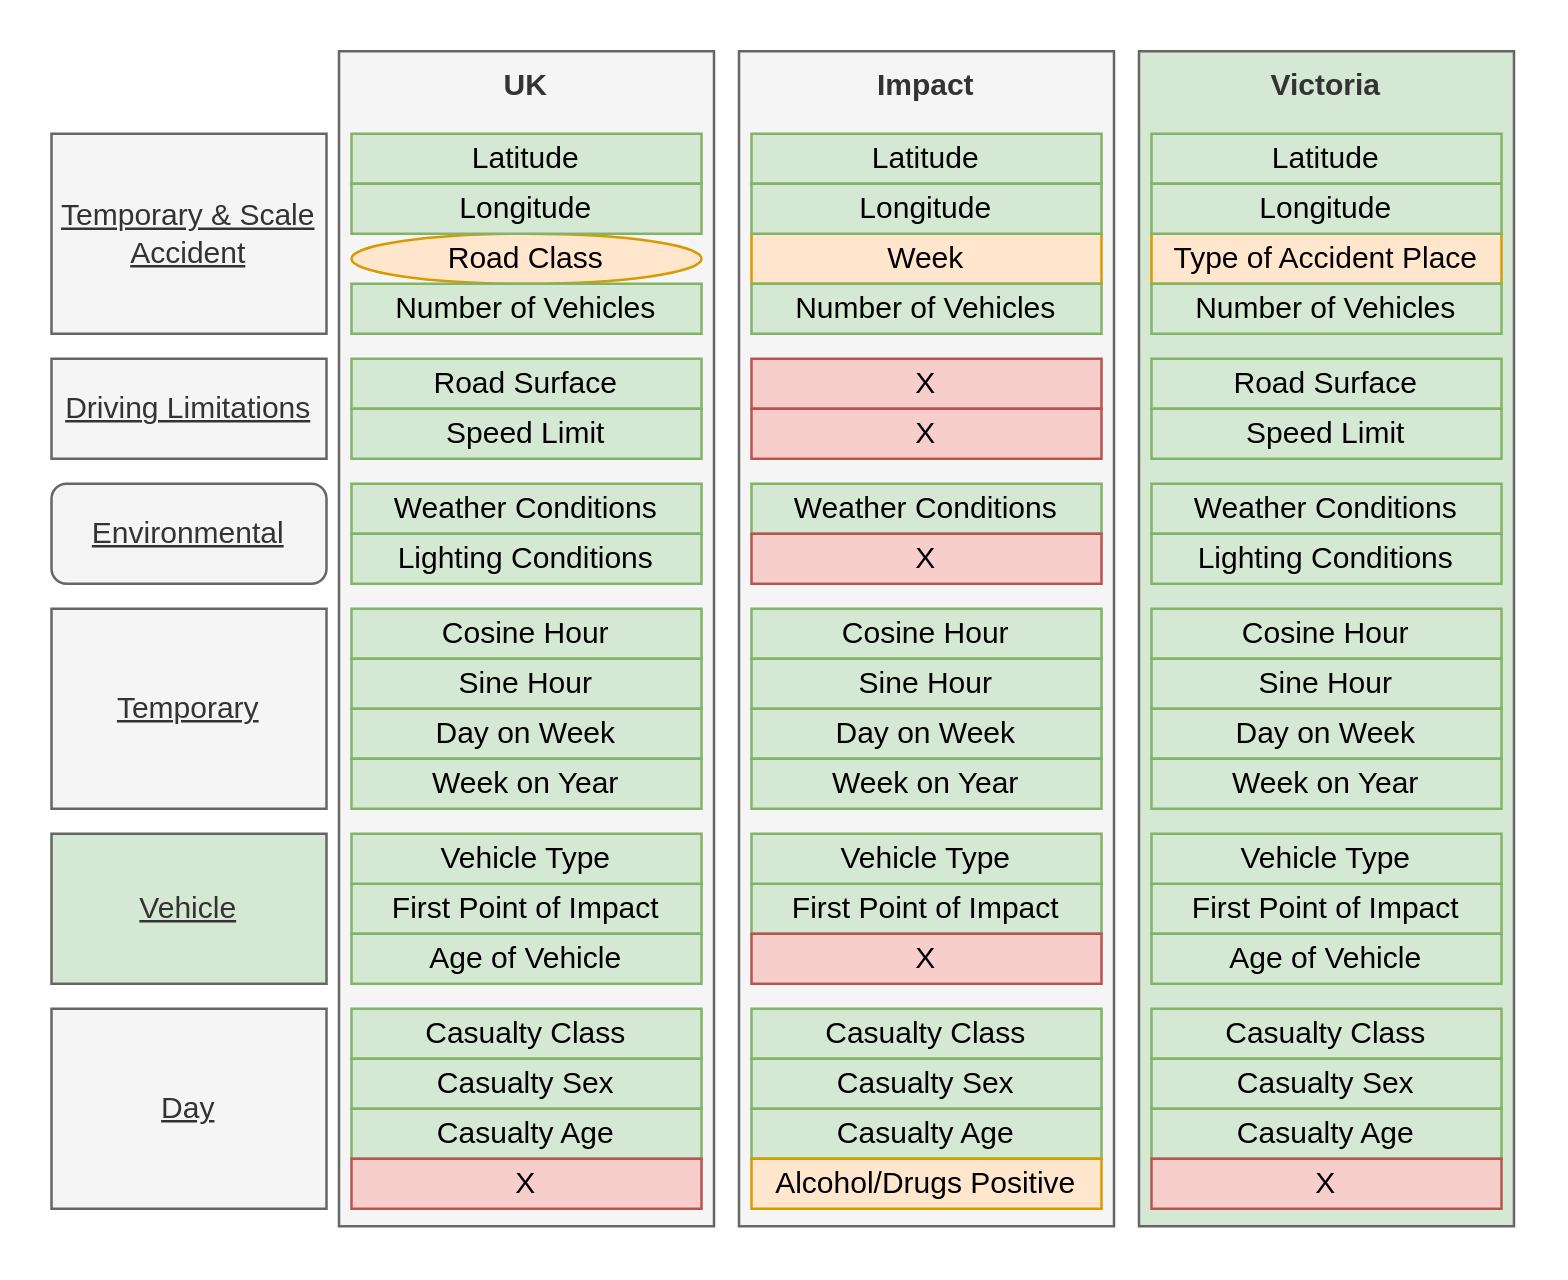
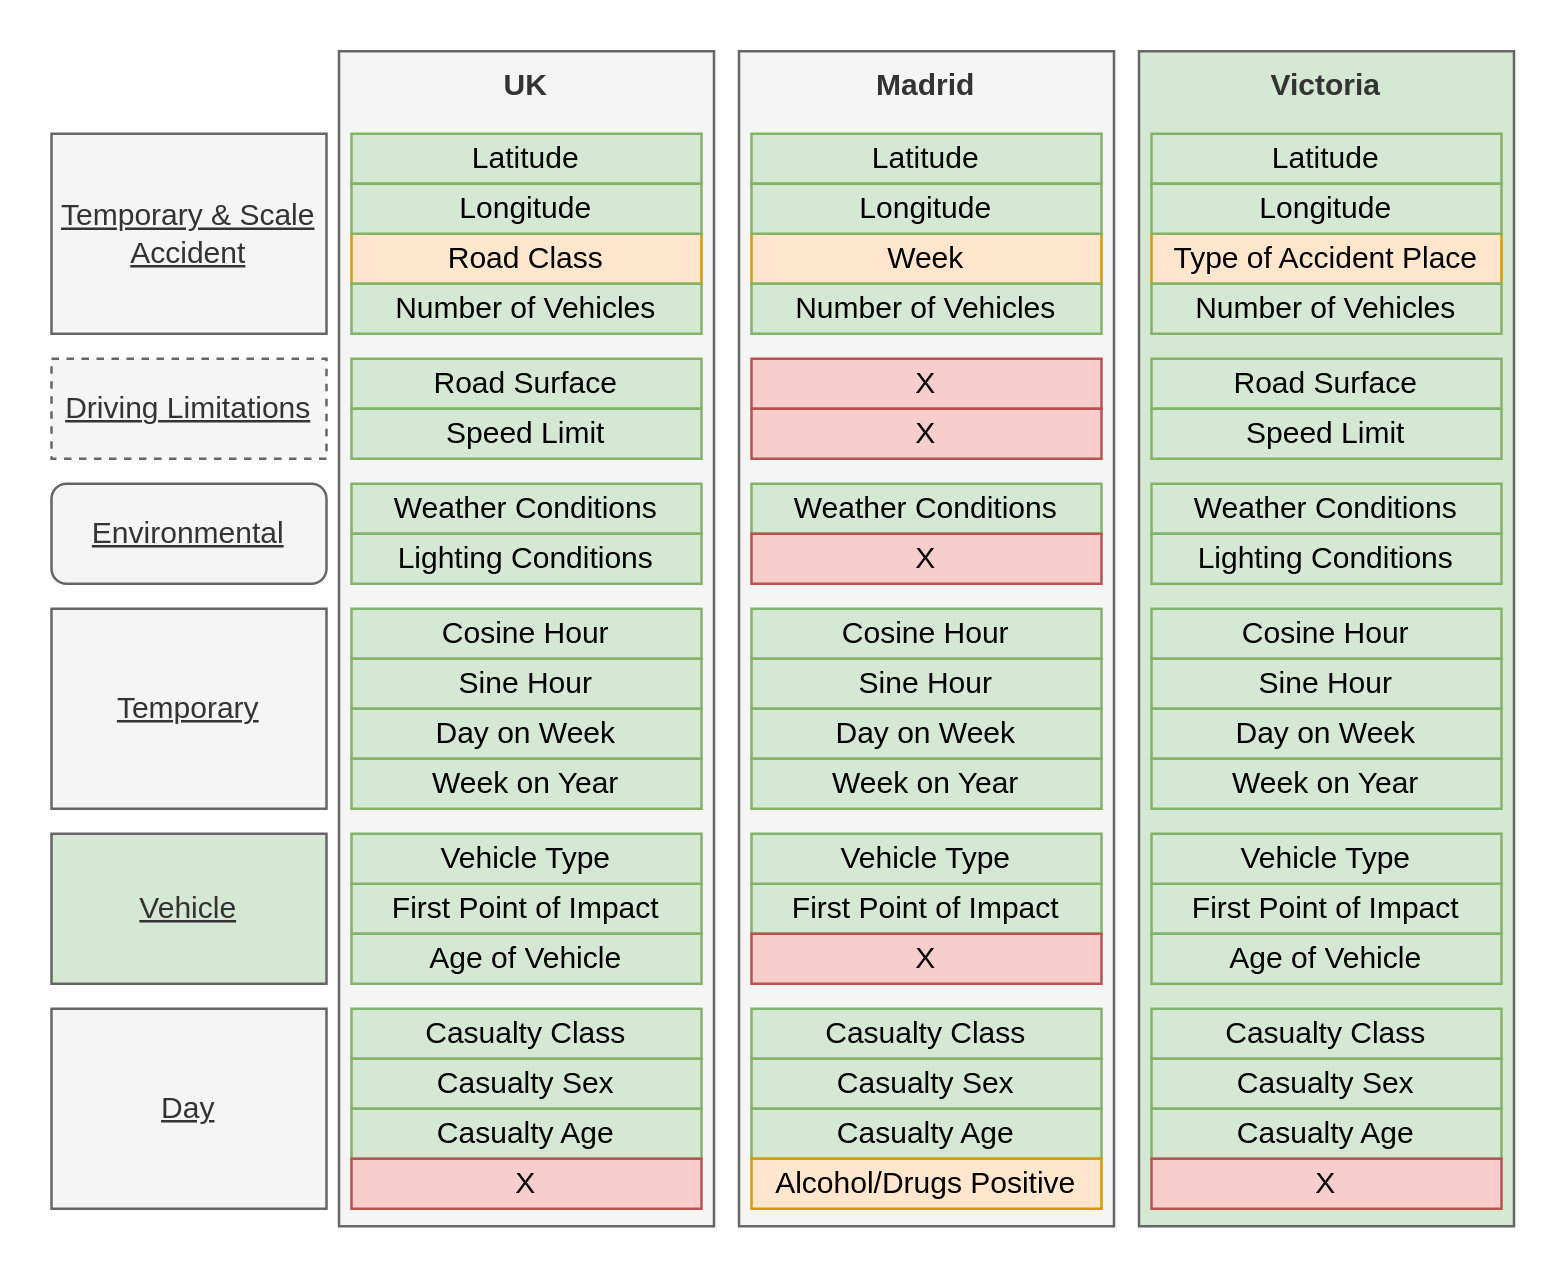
(926, 87) -> (926, 87)
(526, 259) -> (526, 259)
(189, 409) -> (189, 409)
